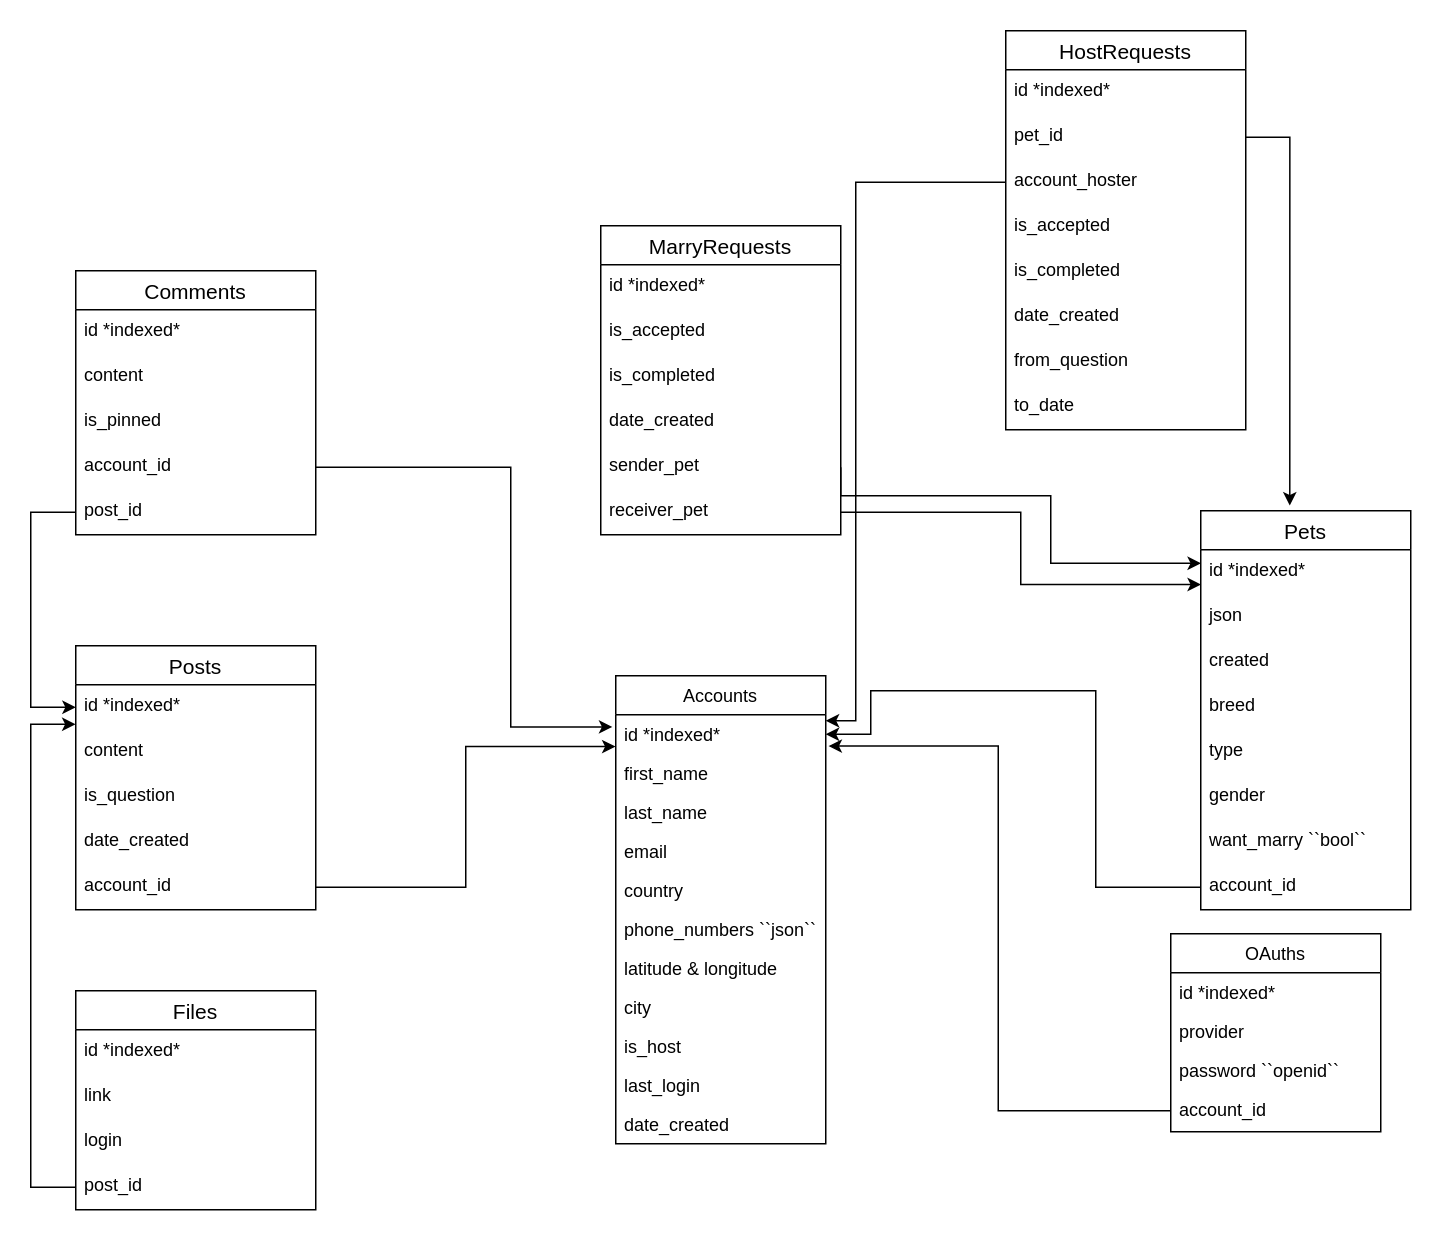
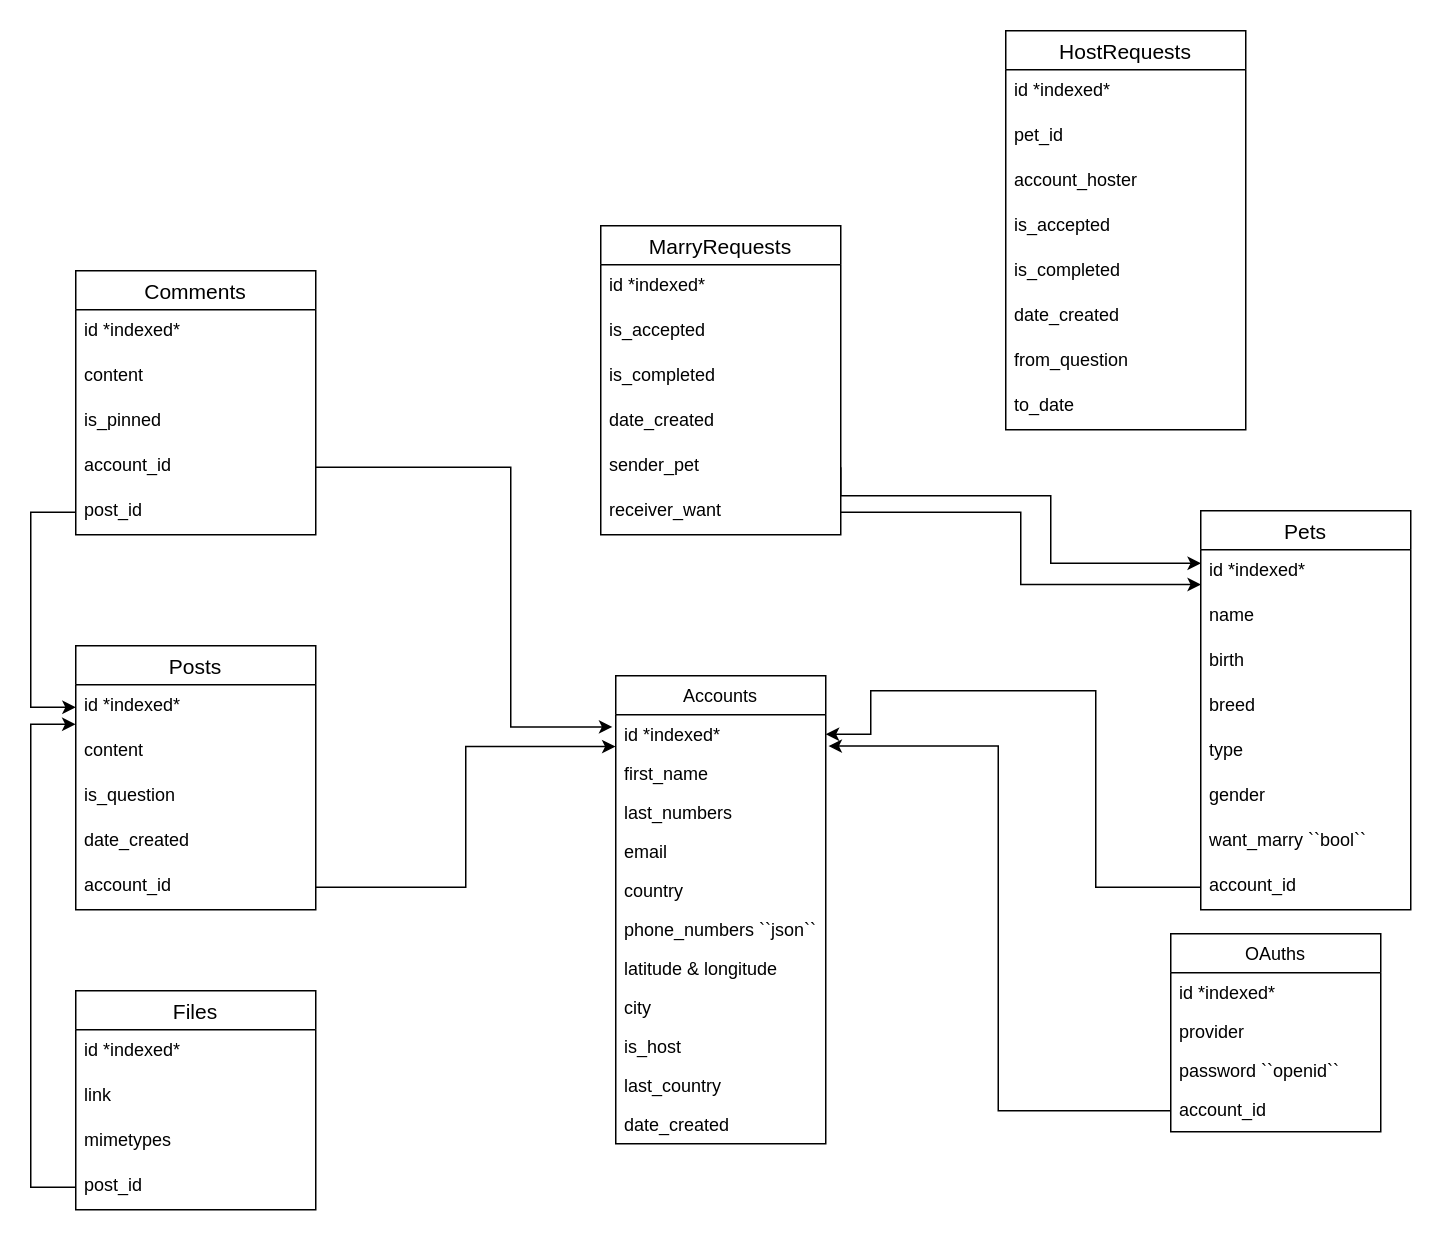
(1290, 295) -> none
(856, 387) -> none
(667, 510) -> (672, 510)
(1229, 615) -> (1229, 615)
(1244, 660) -> (1232, 660)
(667, 813) -> (682, 813)
(667, 1086) -> (682, 1086)
(105, 1140) -> (127, 1140)
